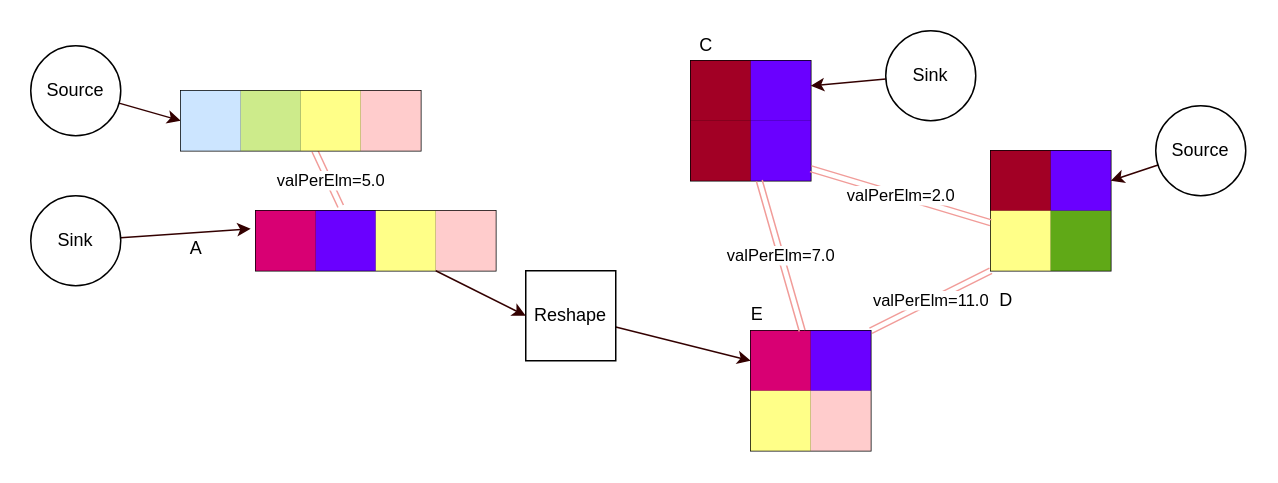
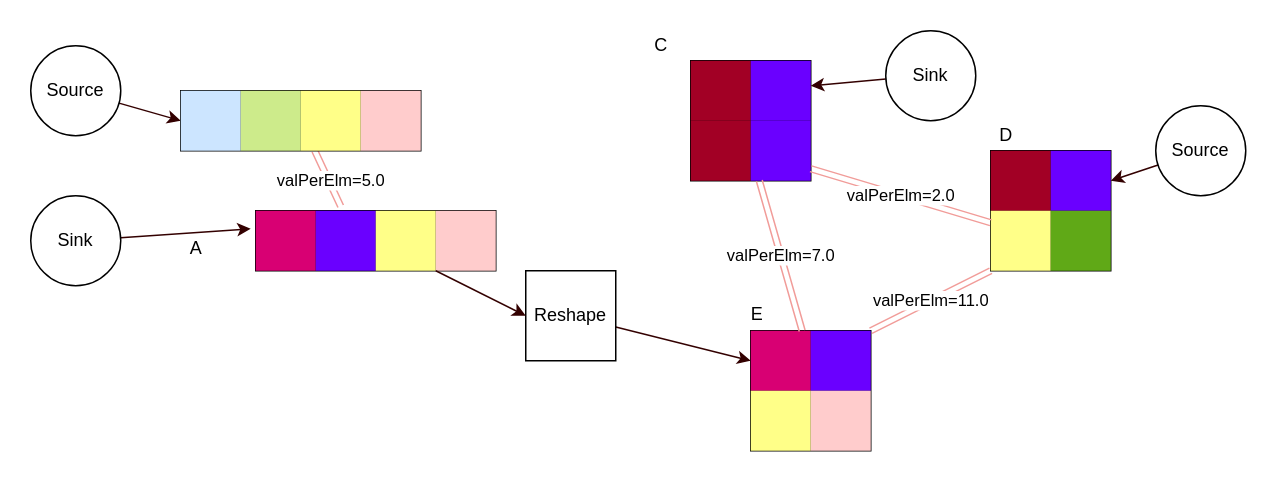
(706, 46) -> (661, 46)
(1006, 301) -> (1006, 136)
